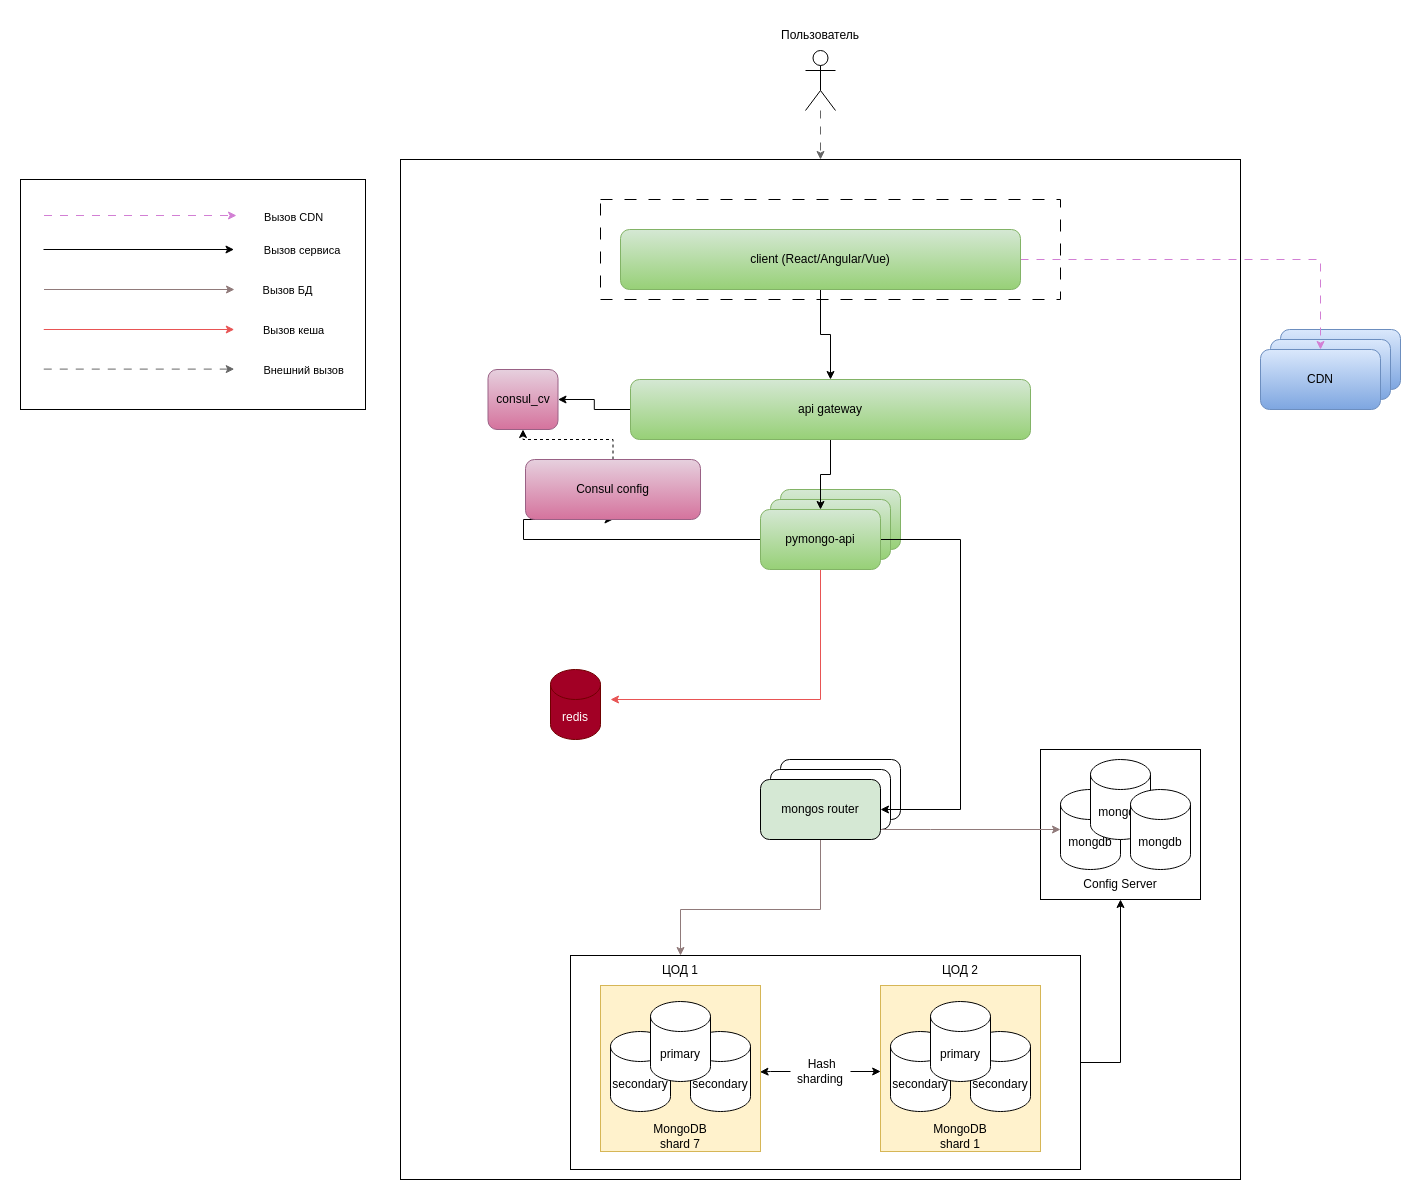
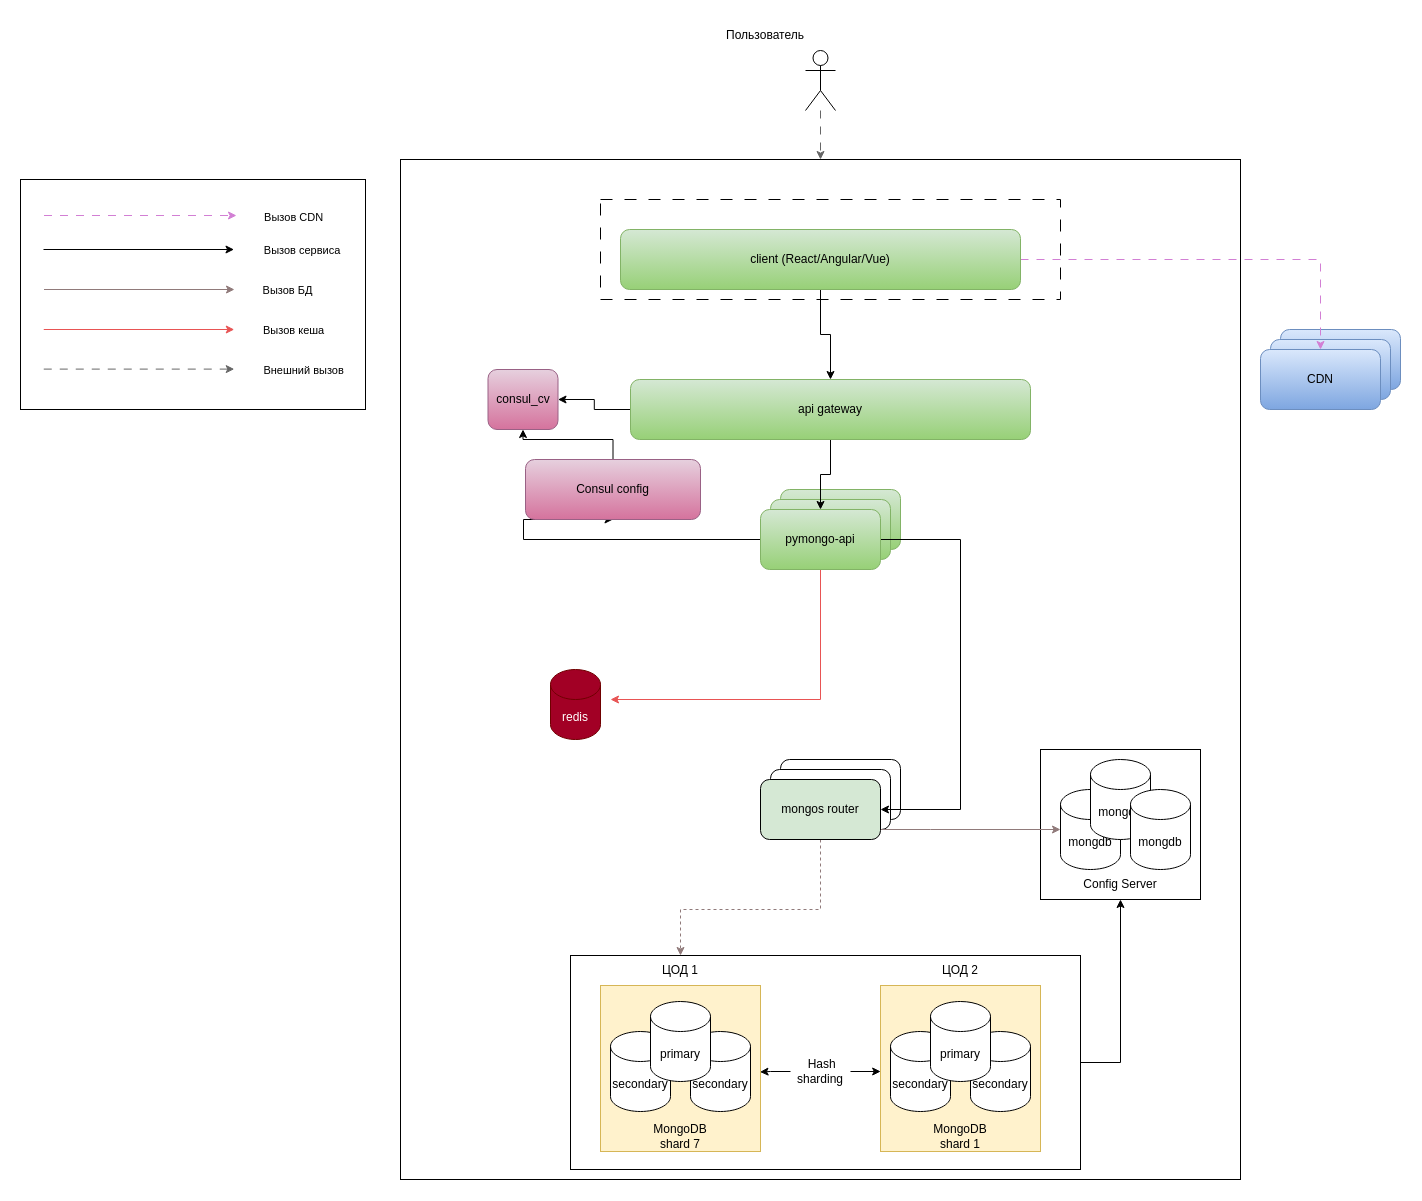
(821, 36) -> (766, 36)
(575, 440) -> (575, 440)
(768, 910) -> (768, 910)
